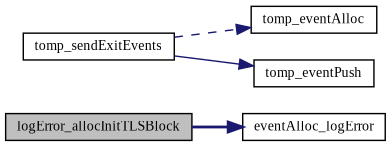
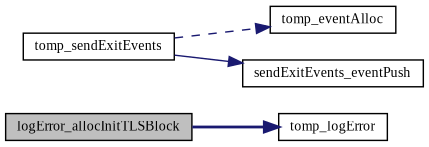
(314, 73) -> (333, 73)
(314, 127) -> (333, 127)
